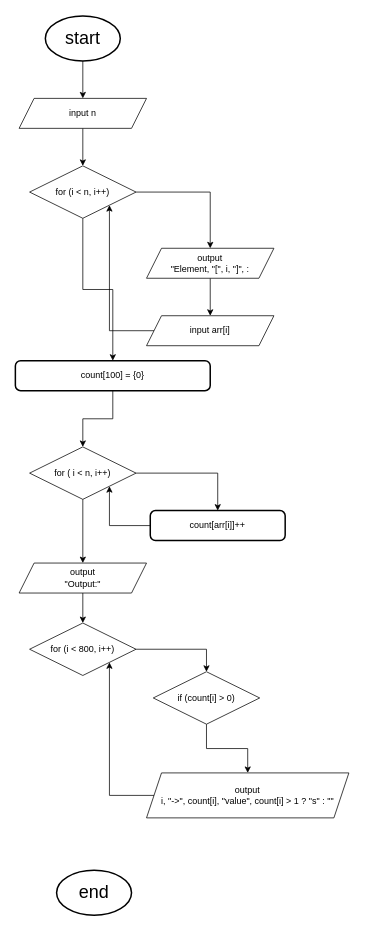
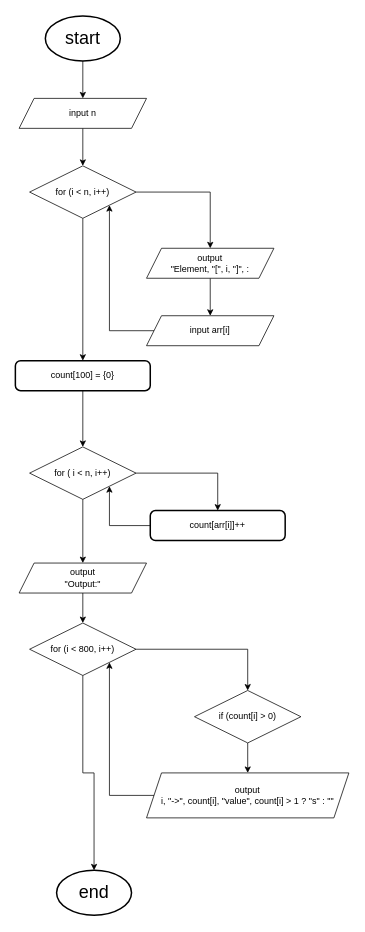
(113, 375) -> (83, 375)
(207, 698) -> (248, 717)
none -> (83, 731)
